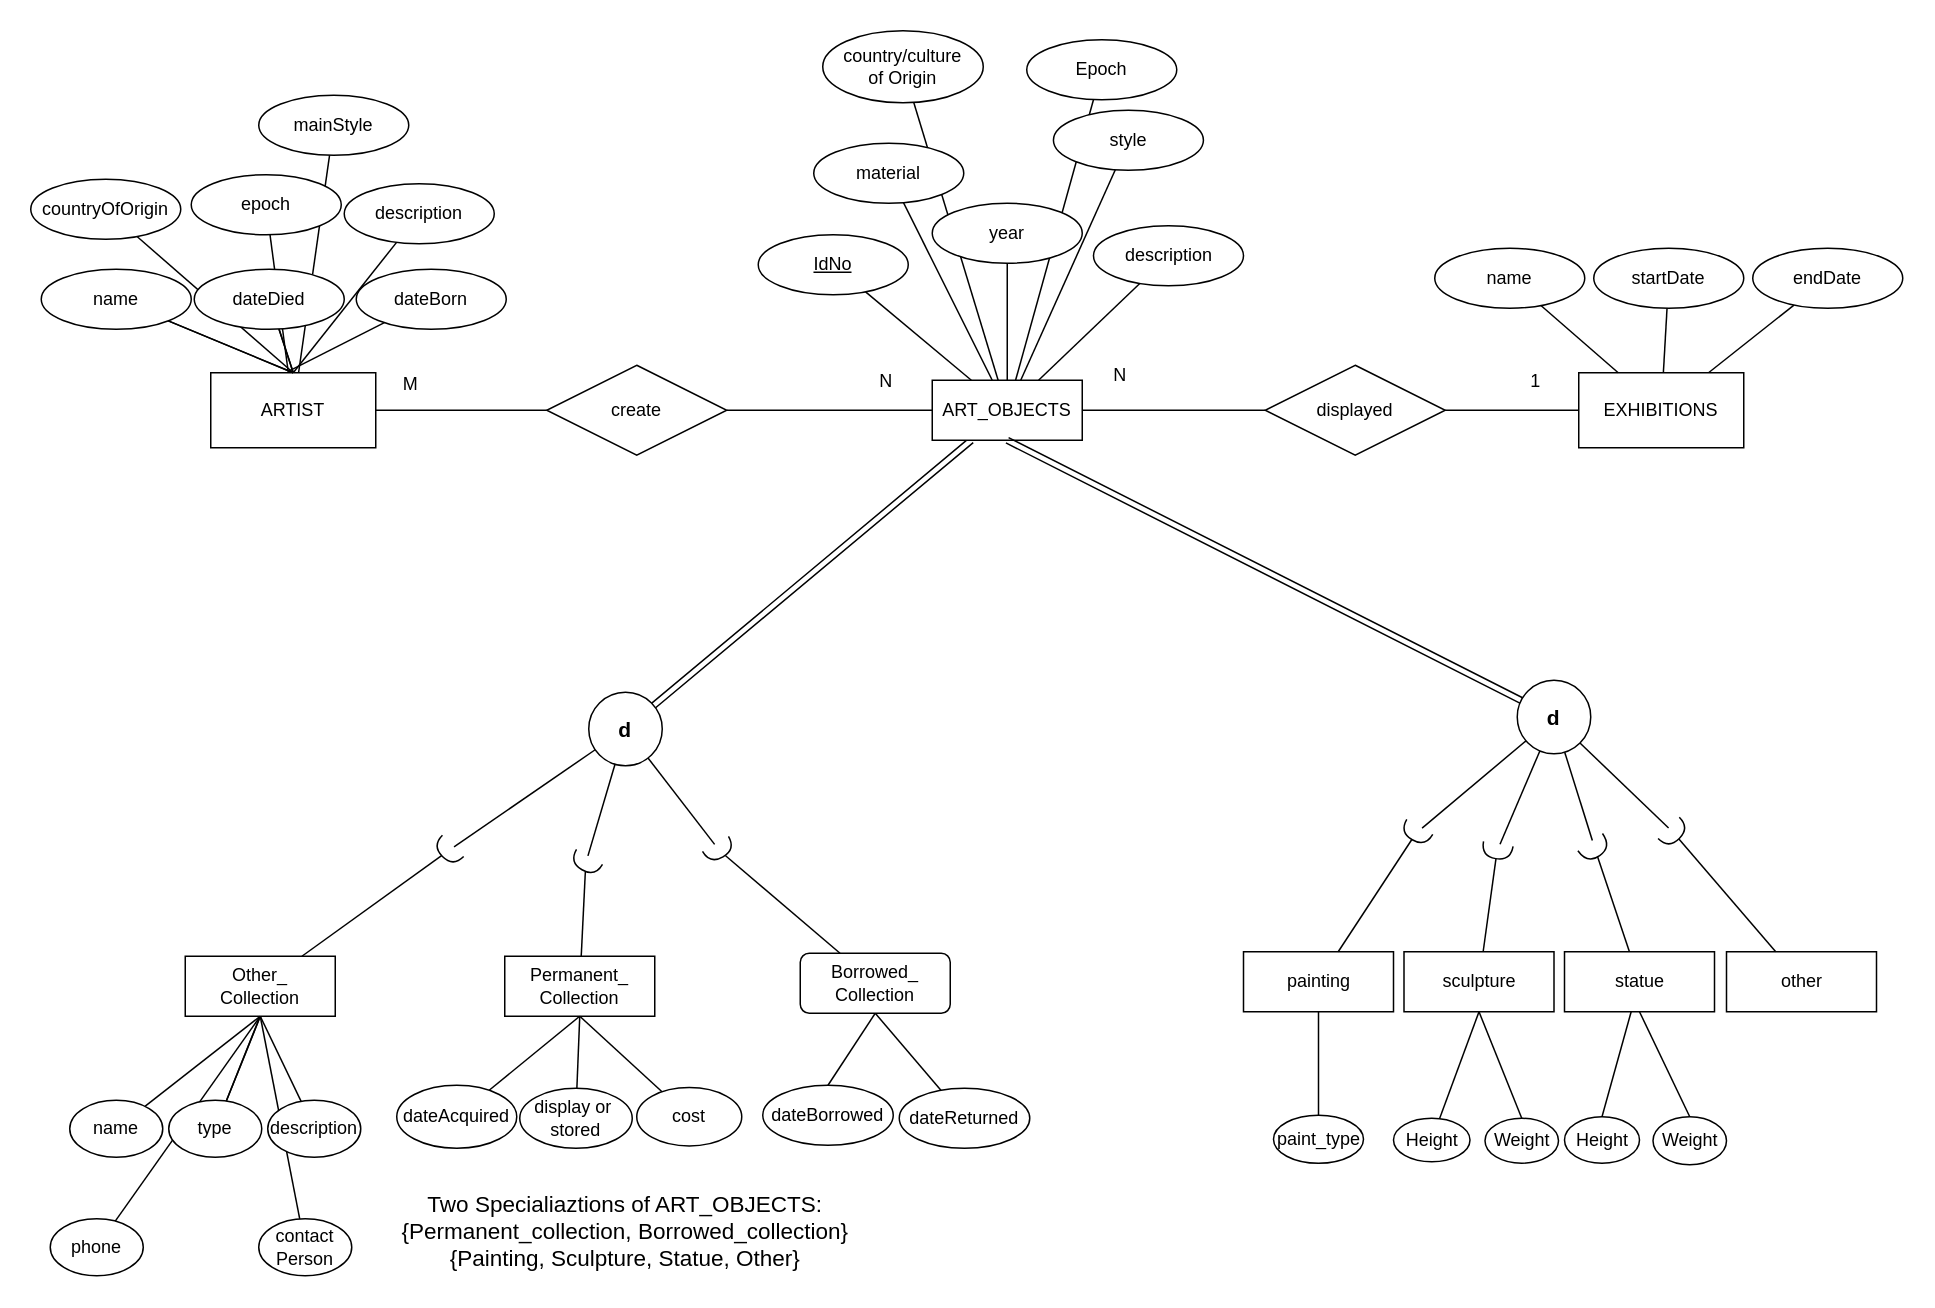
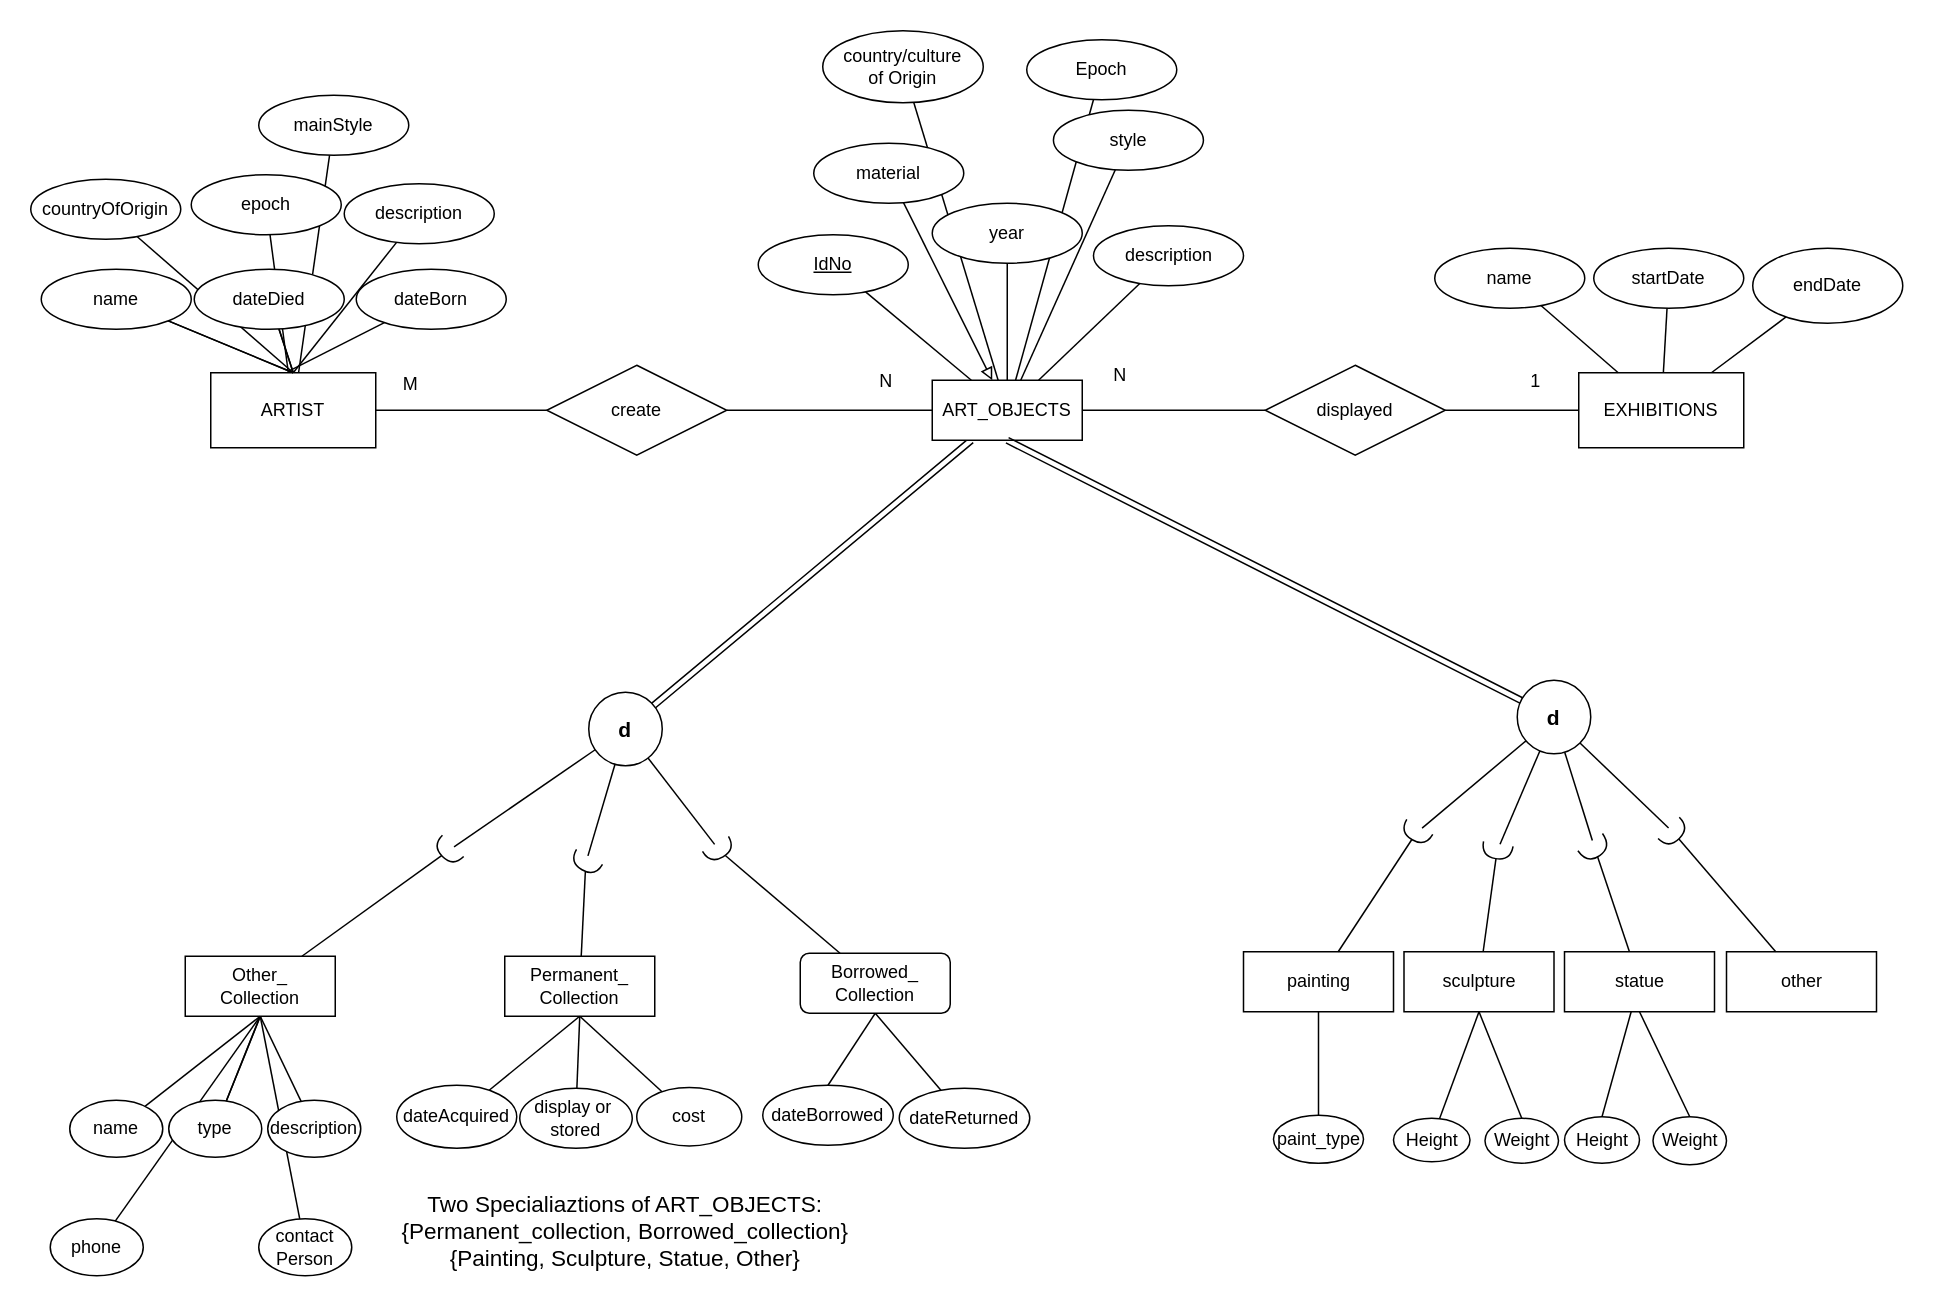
(1828, 278) -> (1828, 286)
(988, 372) -> (986, 368)
